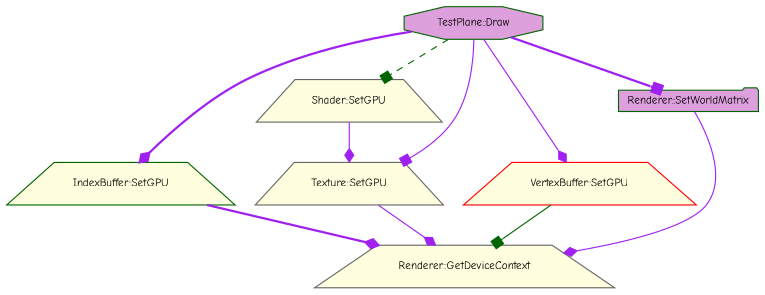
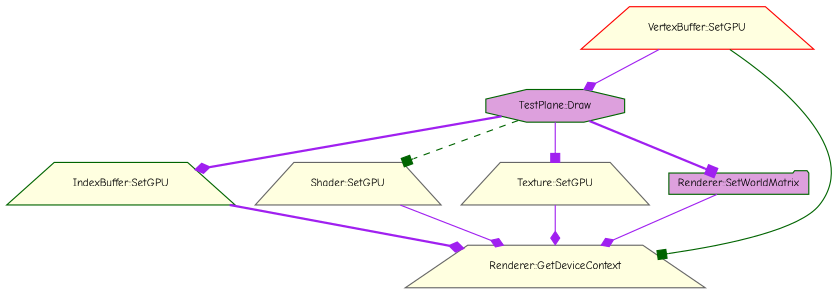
(521, 95) -> (628, 66)
(349, 135) -> (446, 223)
